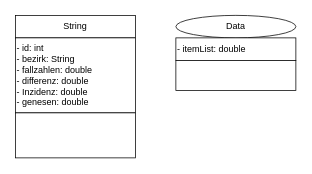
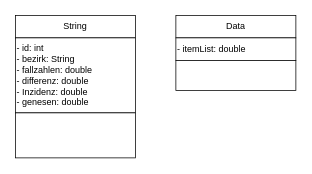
(236, 27) -> (236, 27)
